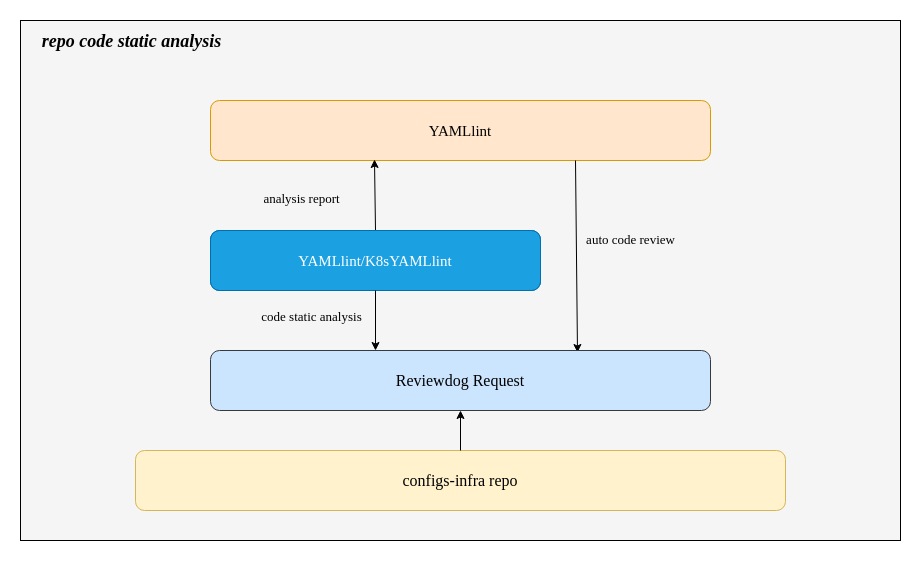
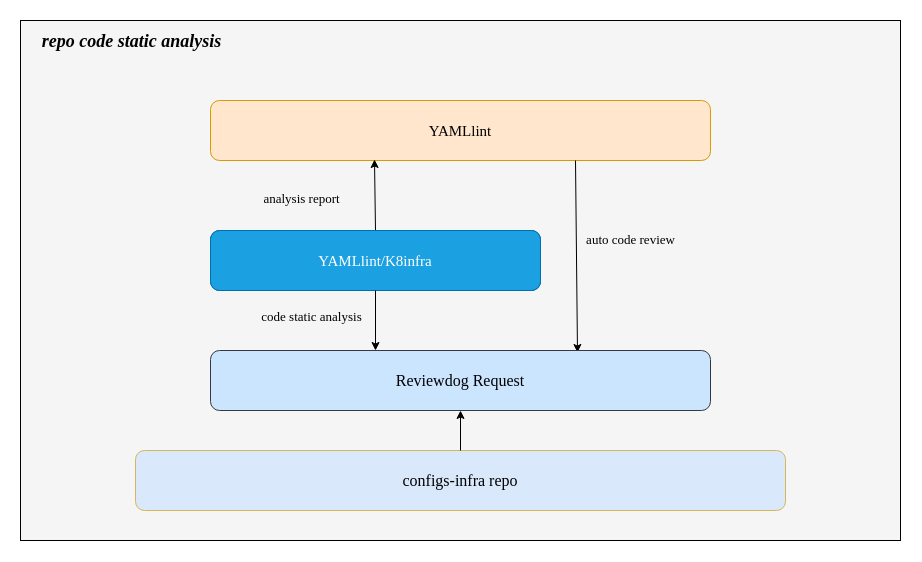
(376, 261) -> (376, 261)
(461, 481) -> (461, 481)
